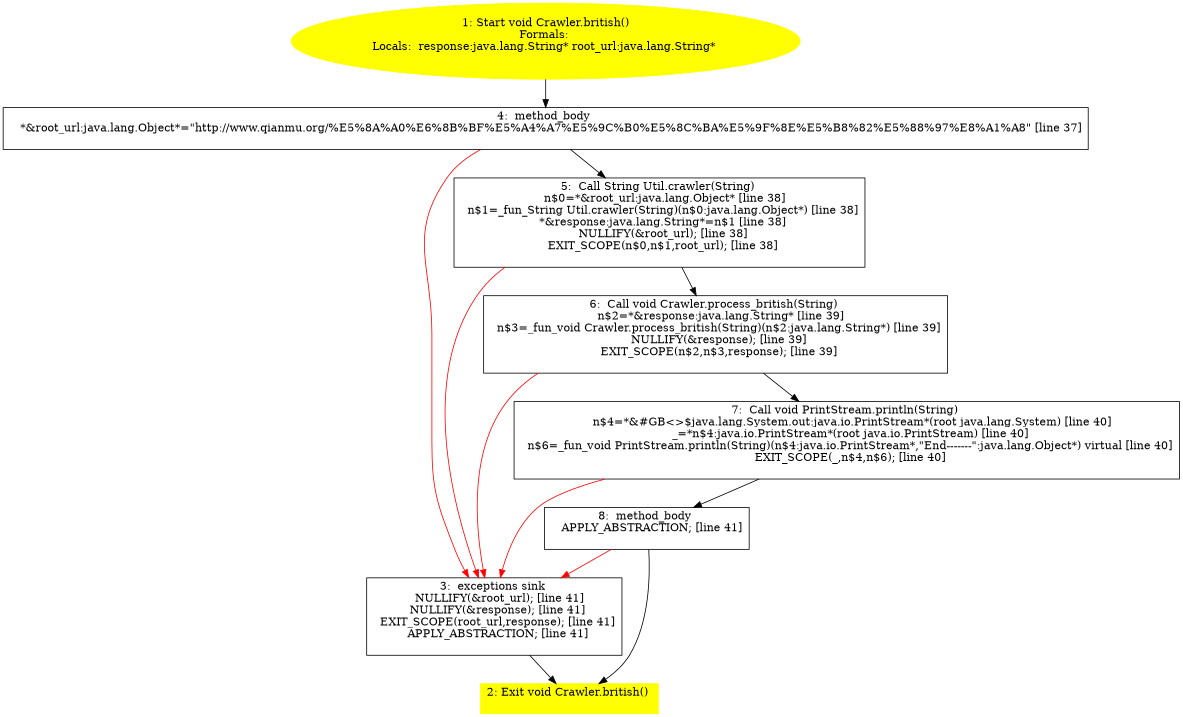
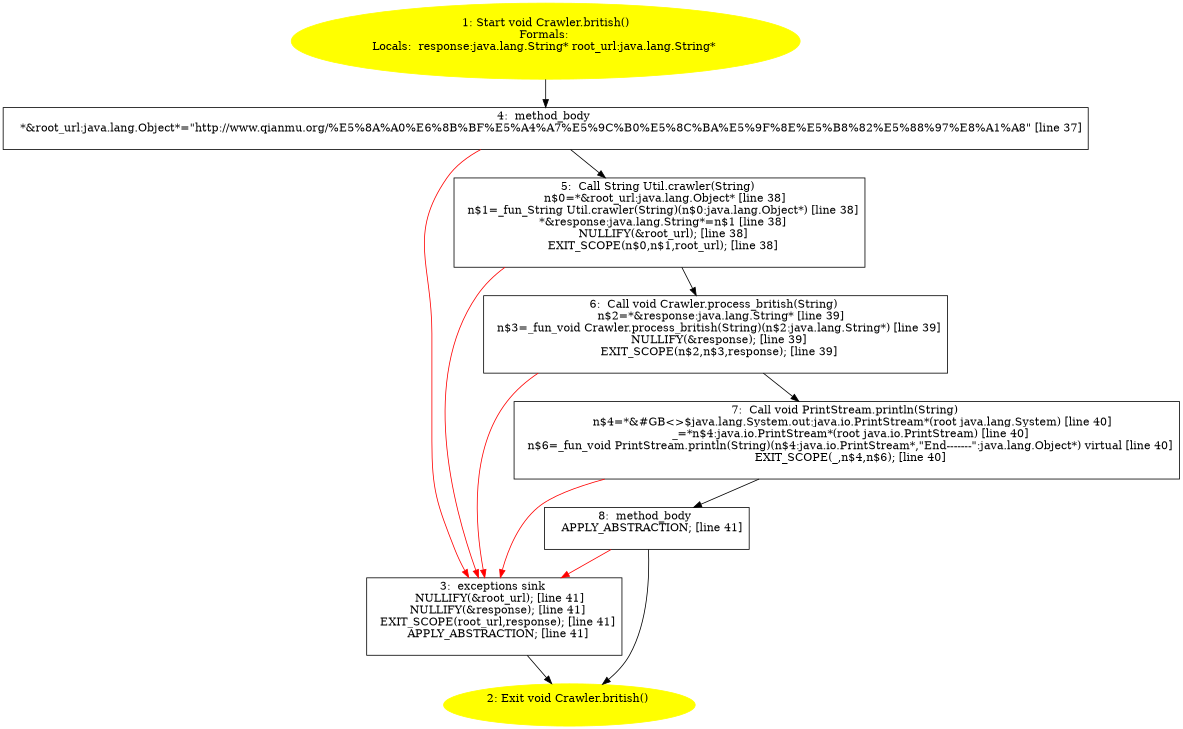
(569, 699) -> (569, 705)
